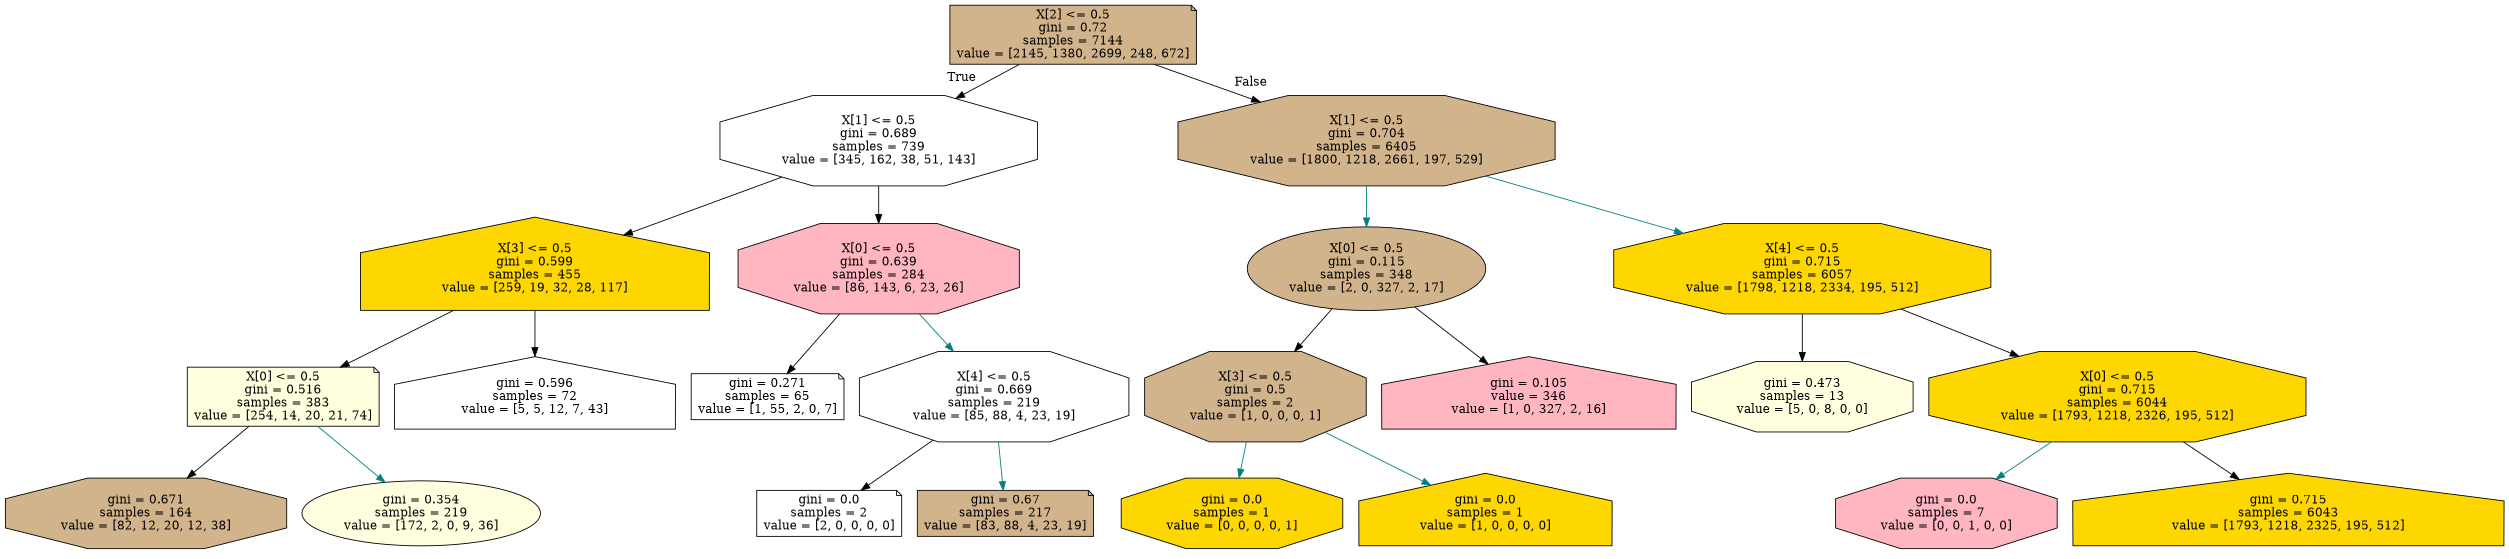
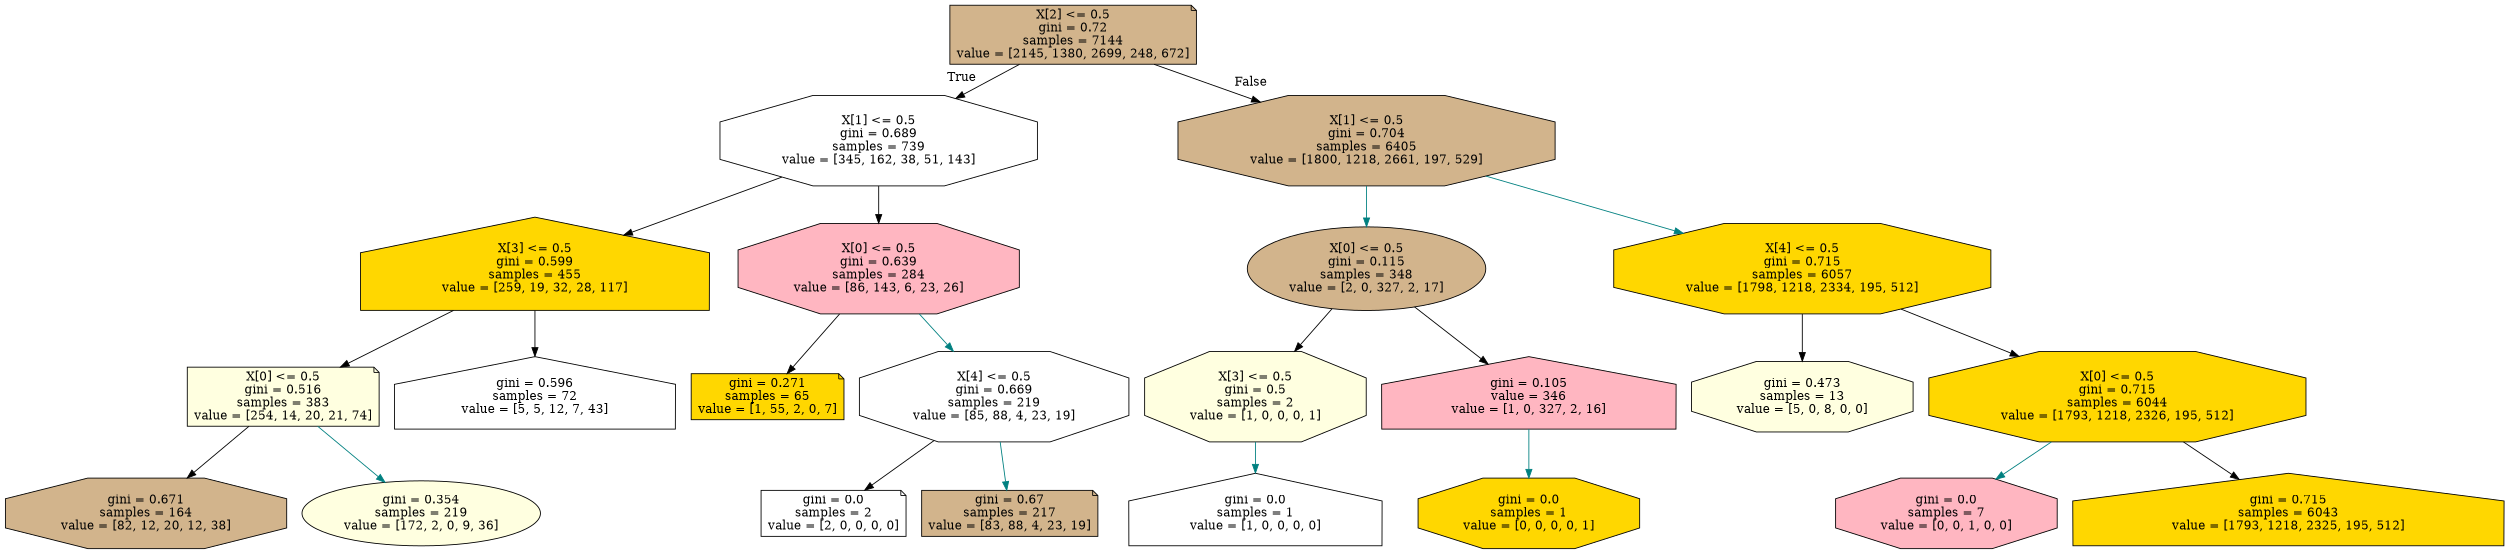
(768, 397) -> (768, 397)
(1255, 397) -> (1255, 397)
(1244, 456) -> (1529, 449)
(1486, 513) -> (1255, 513)
